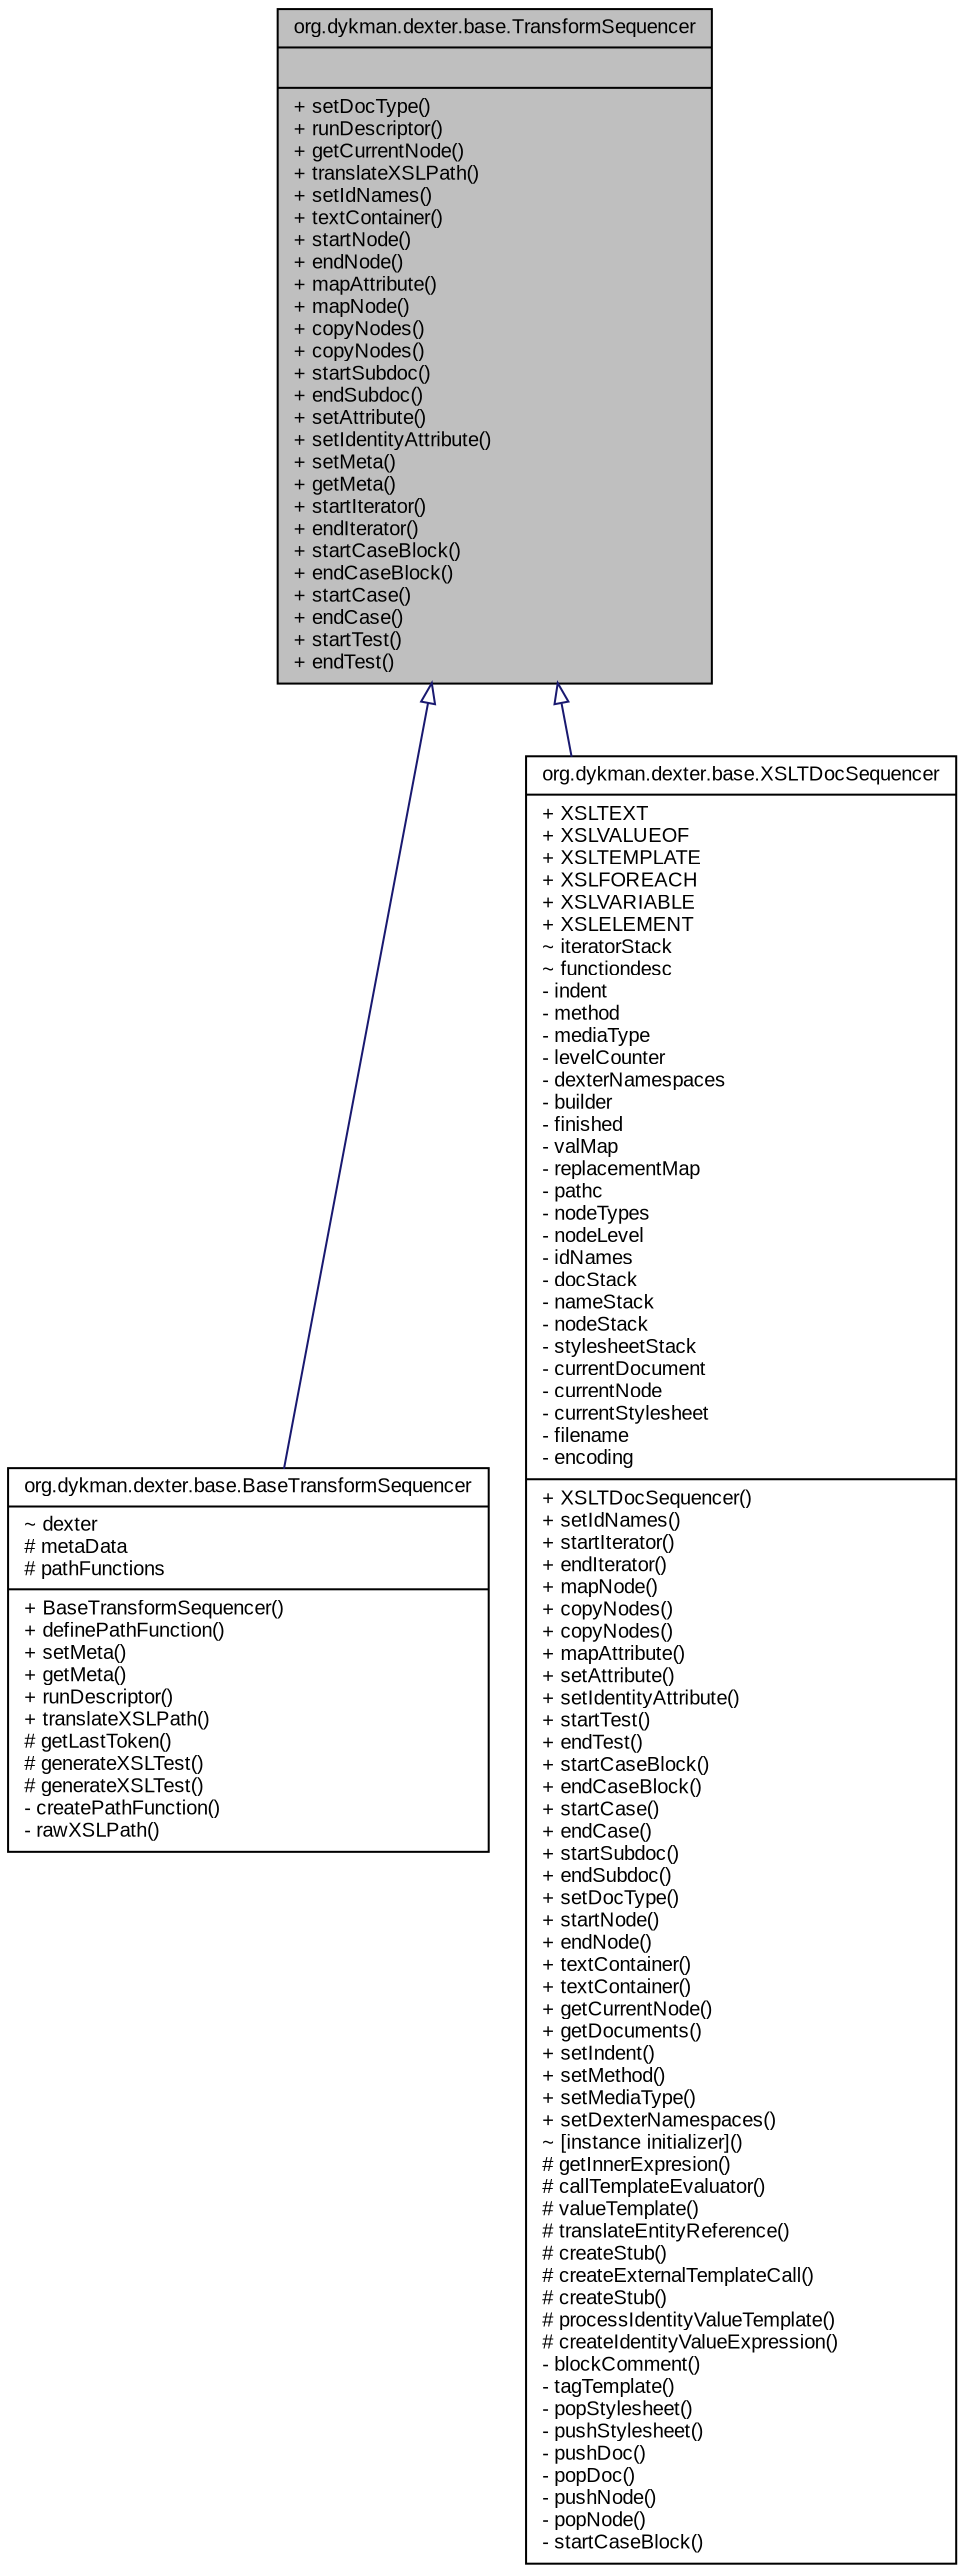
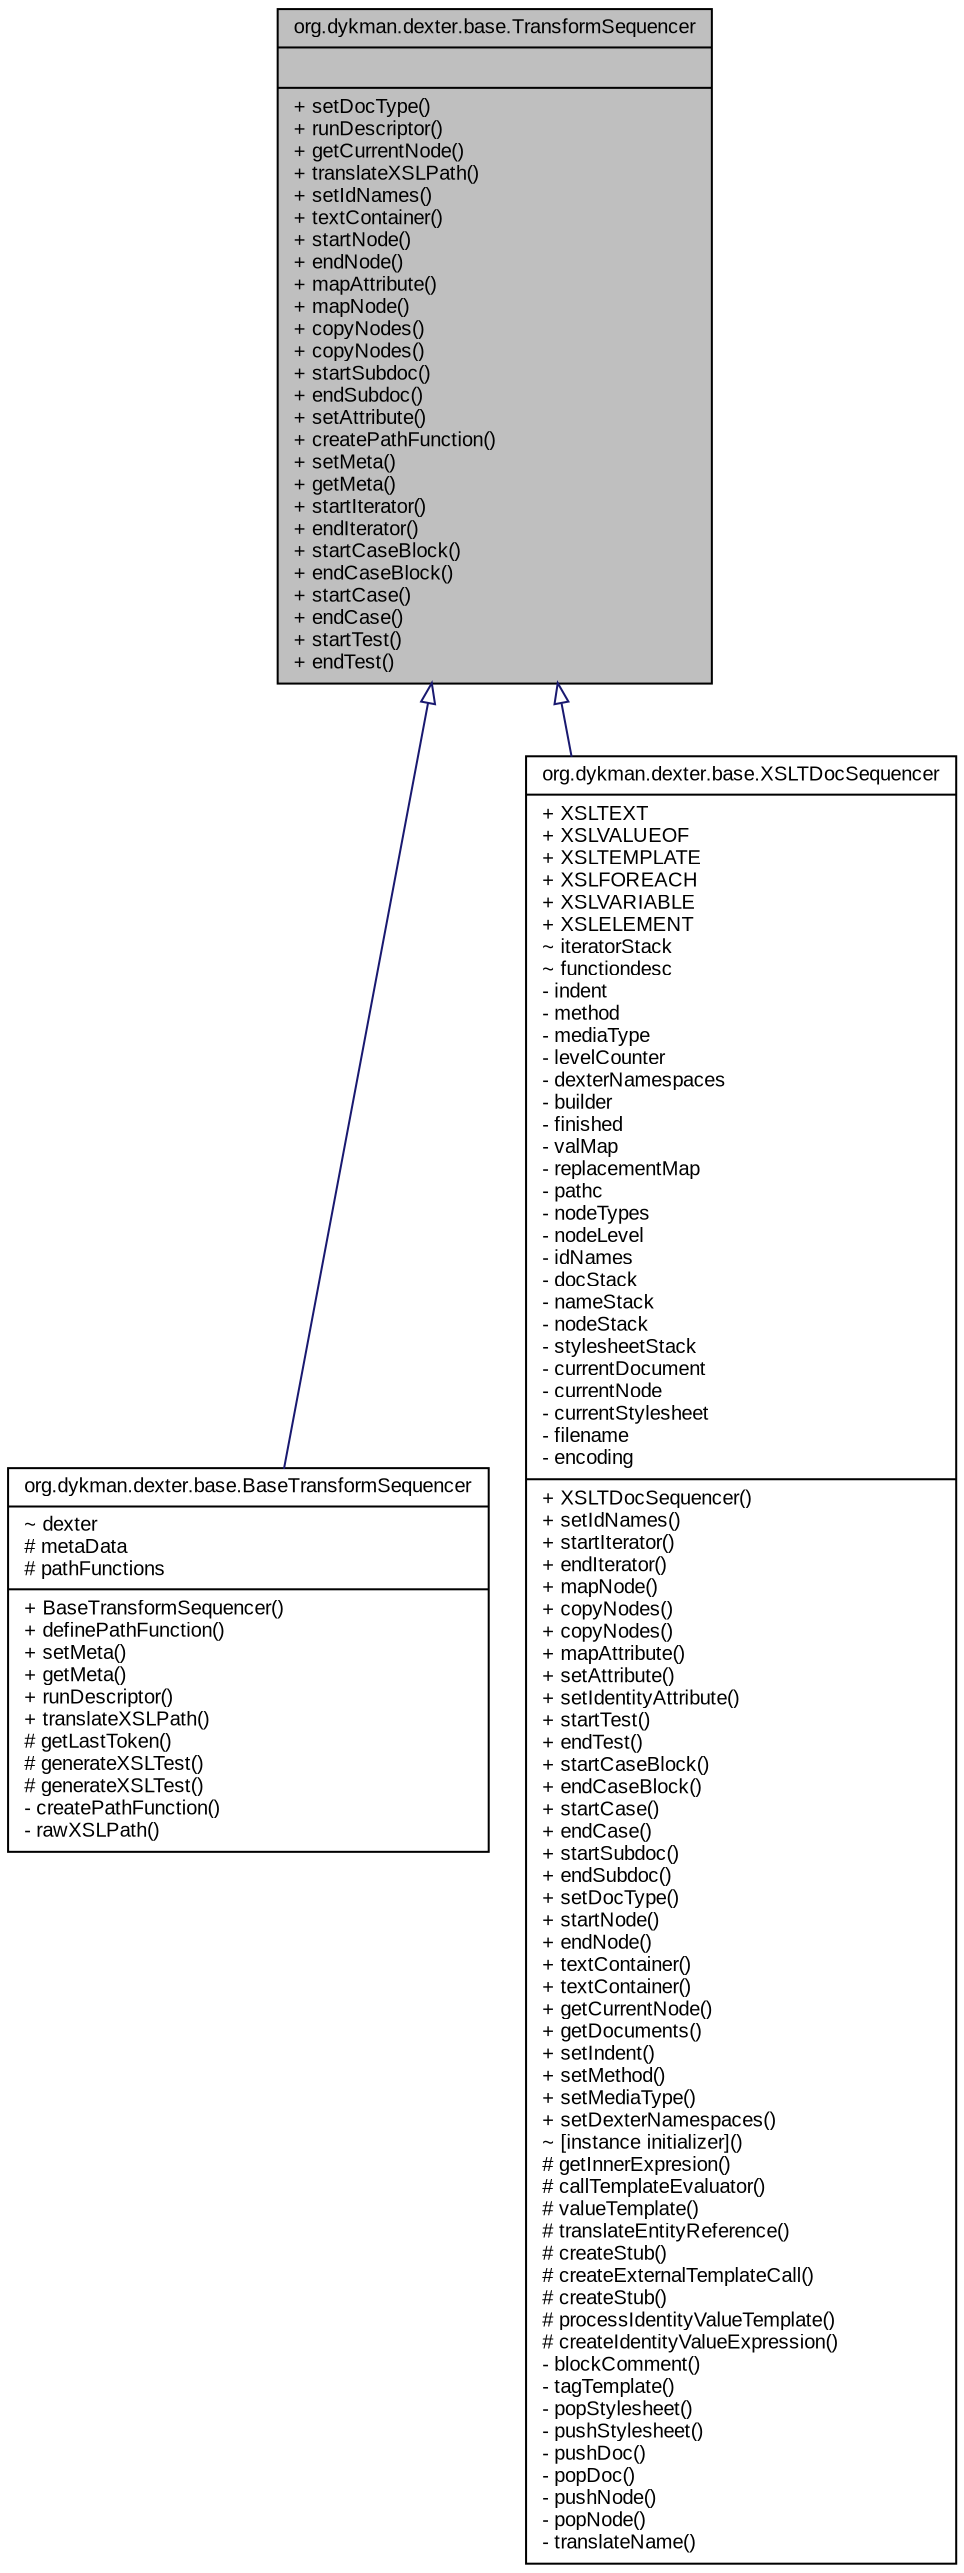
(393, 440) -> (395, 440)
(623, 2542) -> (619, 2542)
